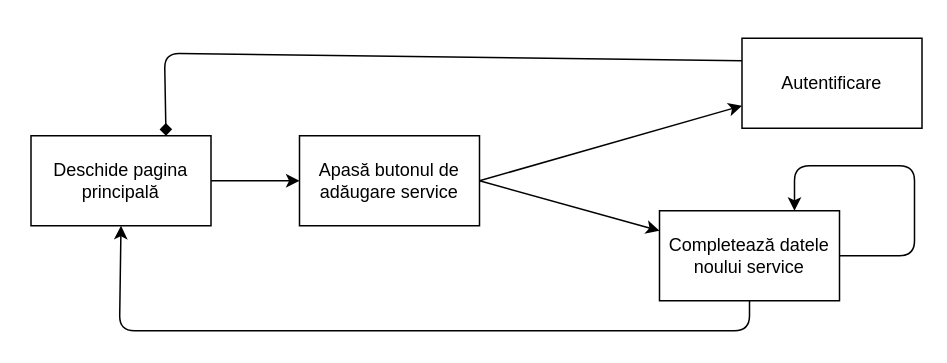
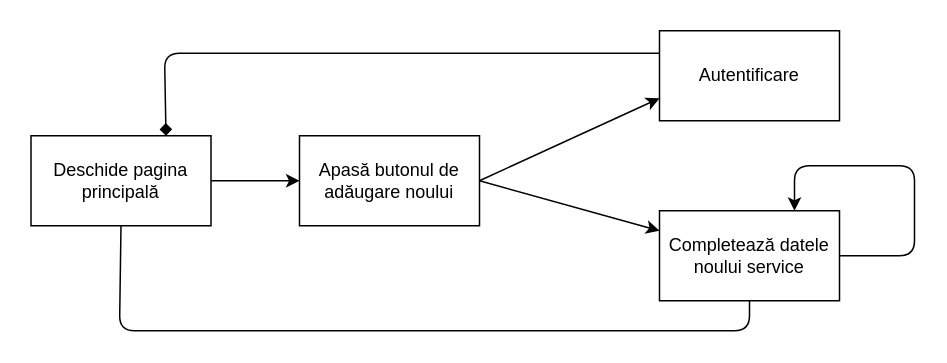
(832, 83) -> (749, 76)
(389, 181) -> (389, 181)
(121, 237) -> (121, 233)
